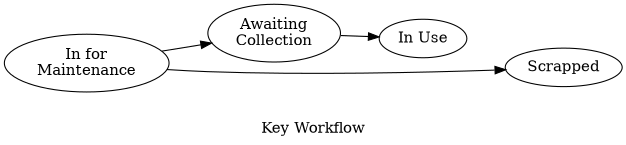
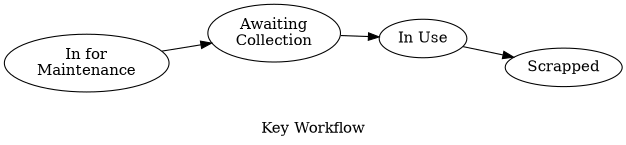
(331, 73) -> (483, 51)
